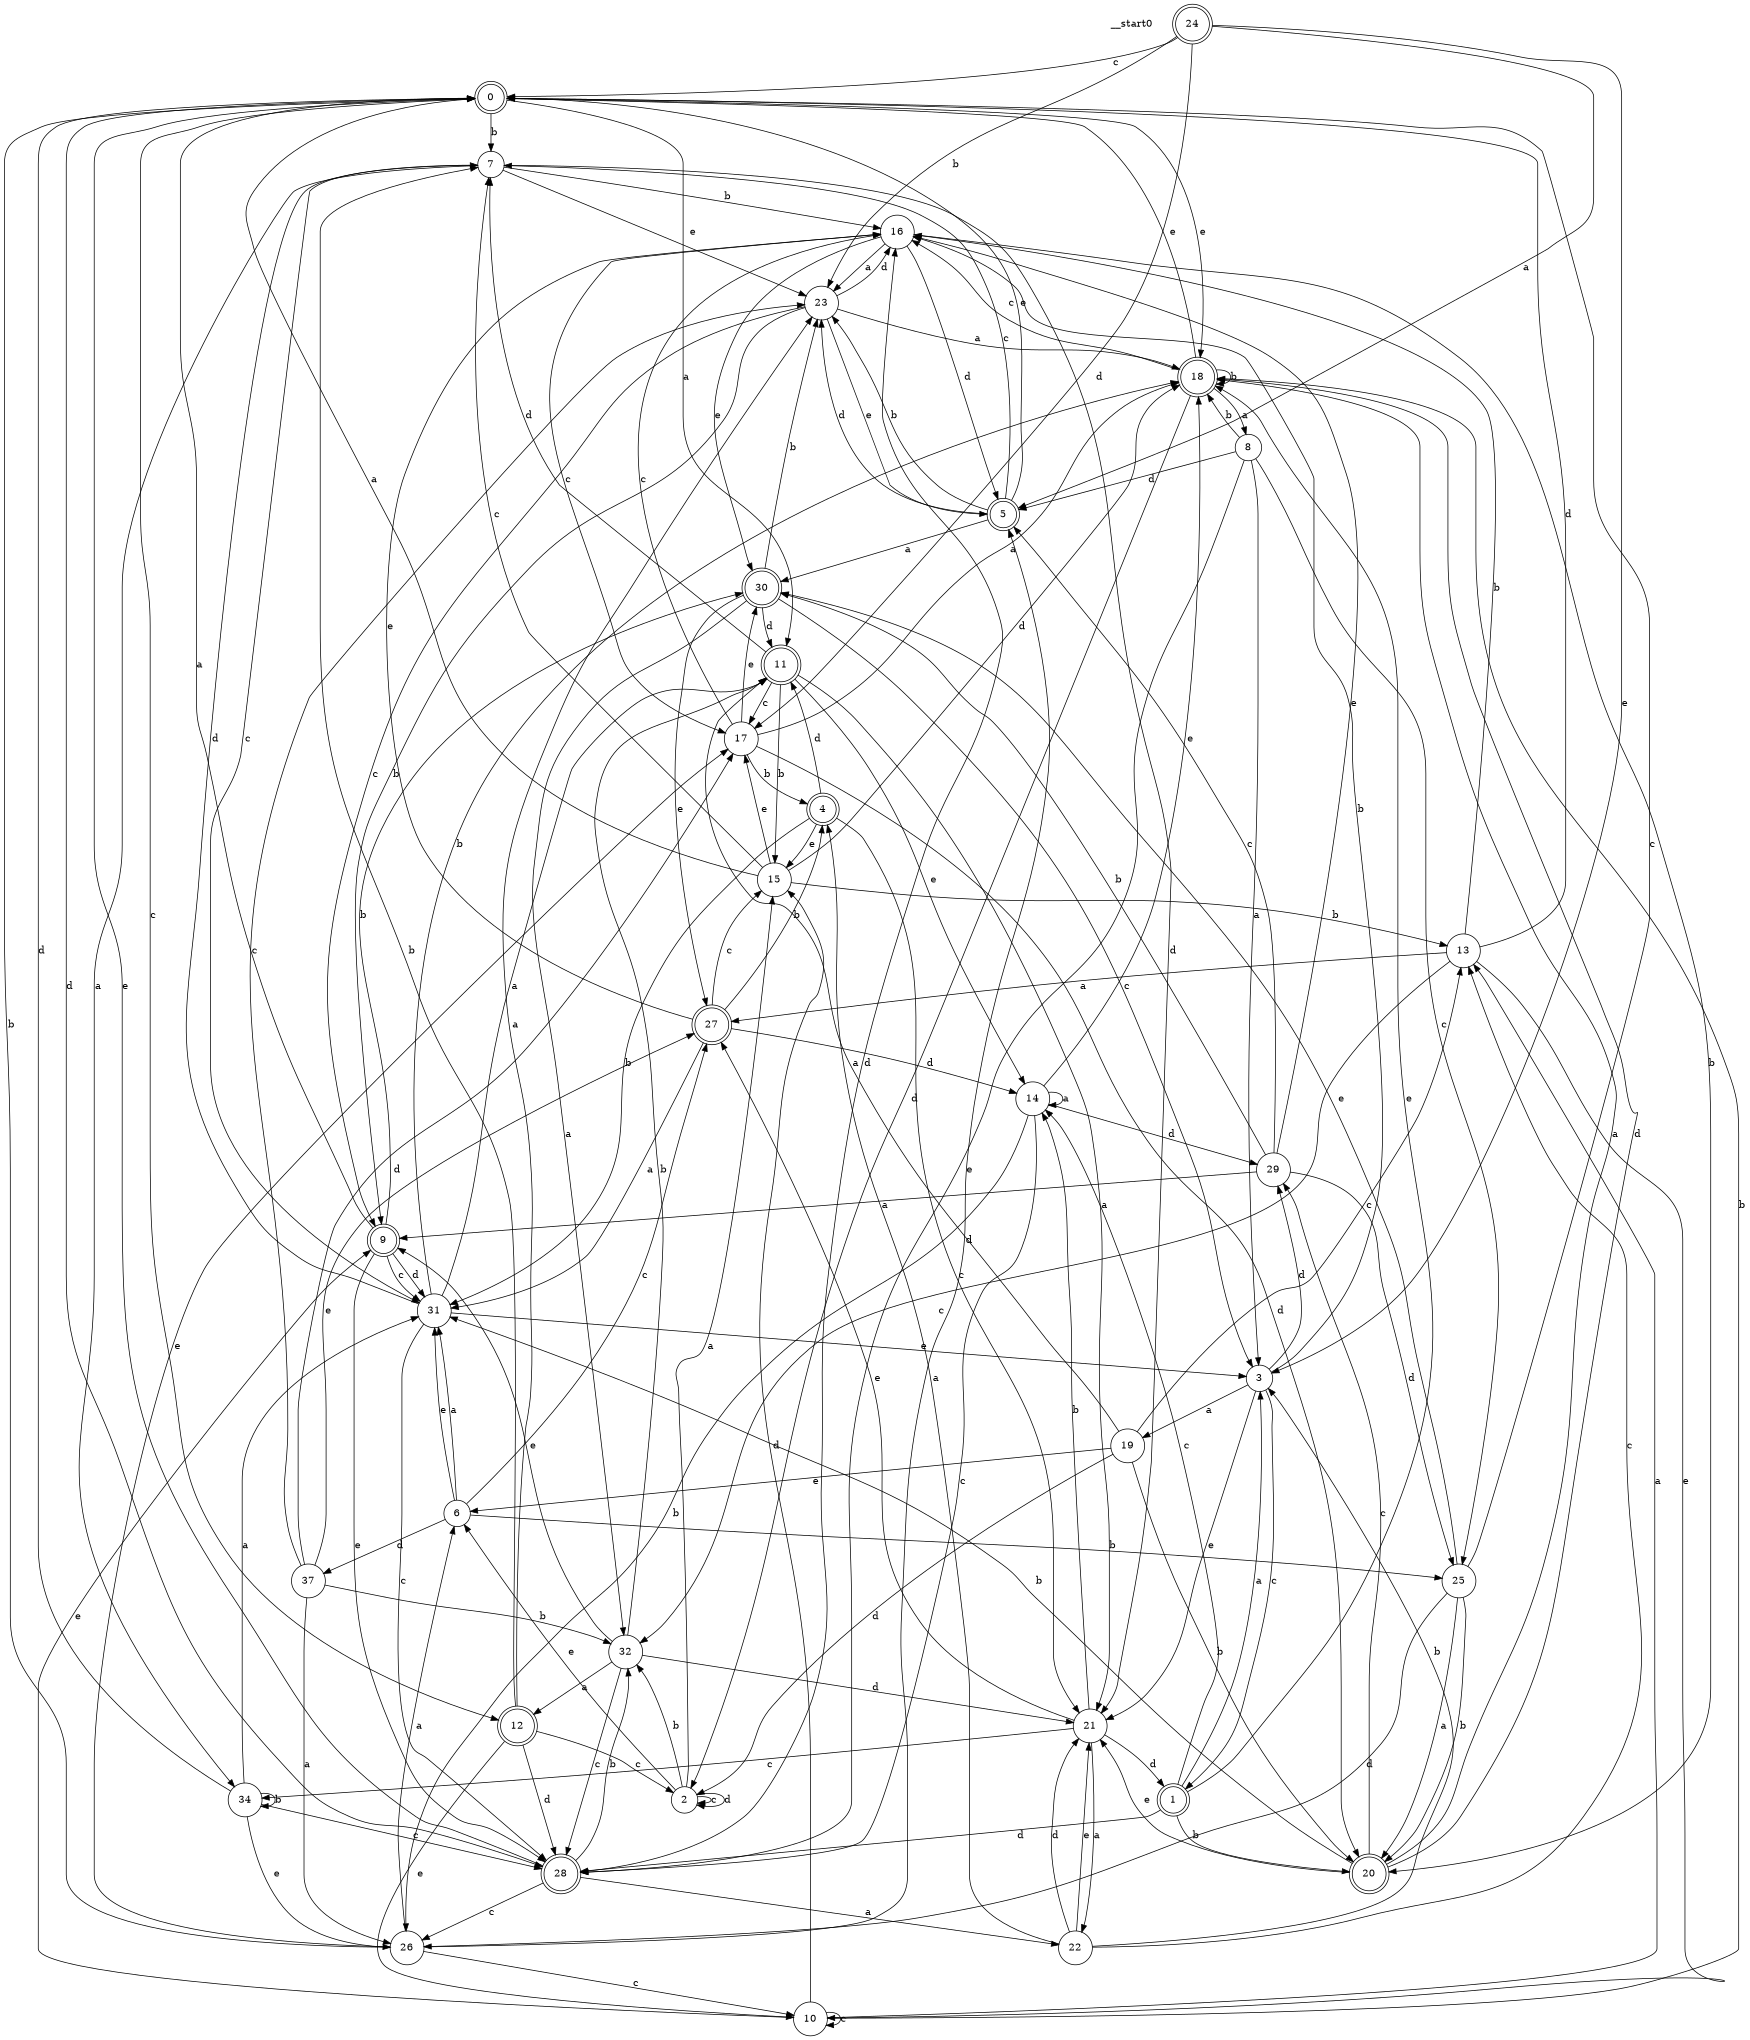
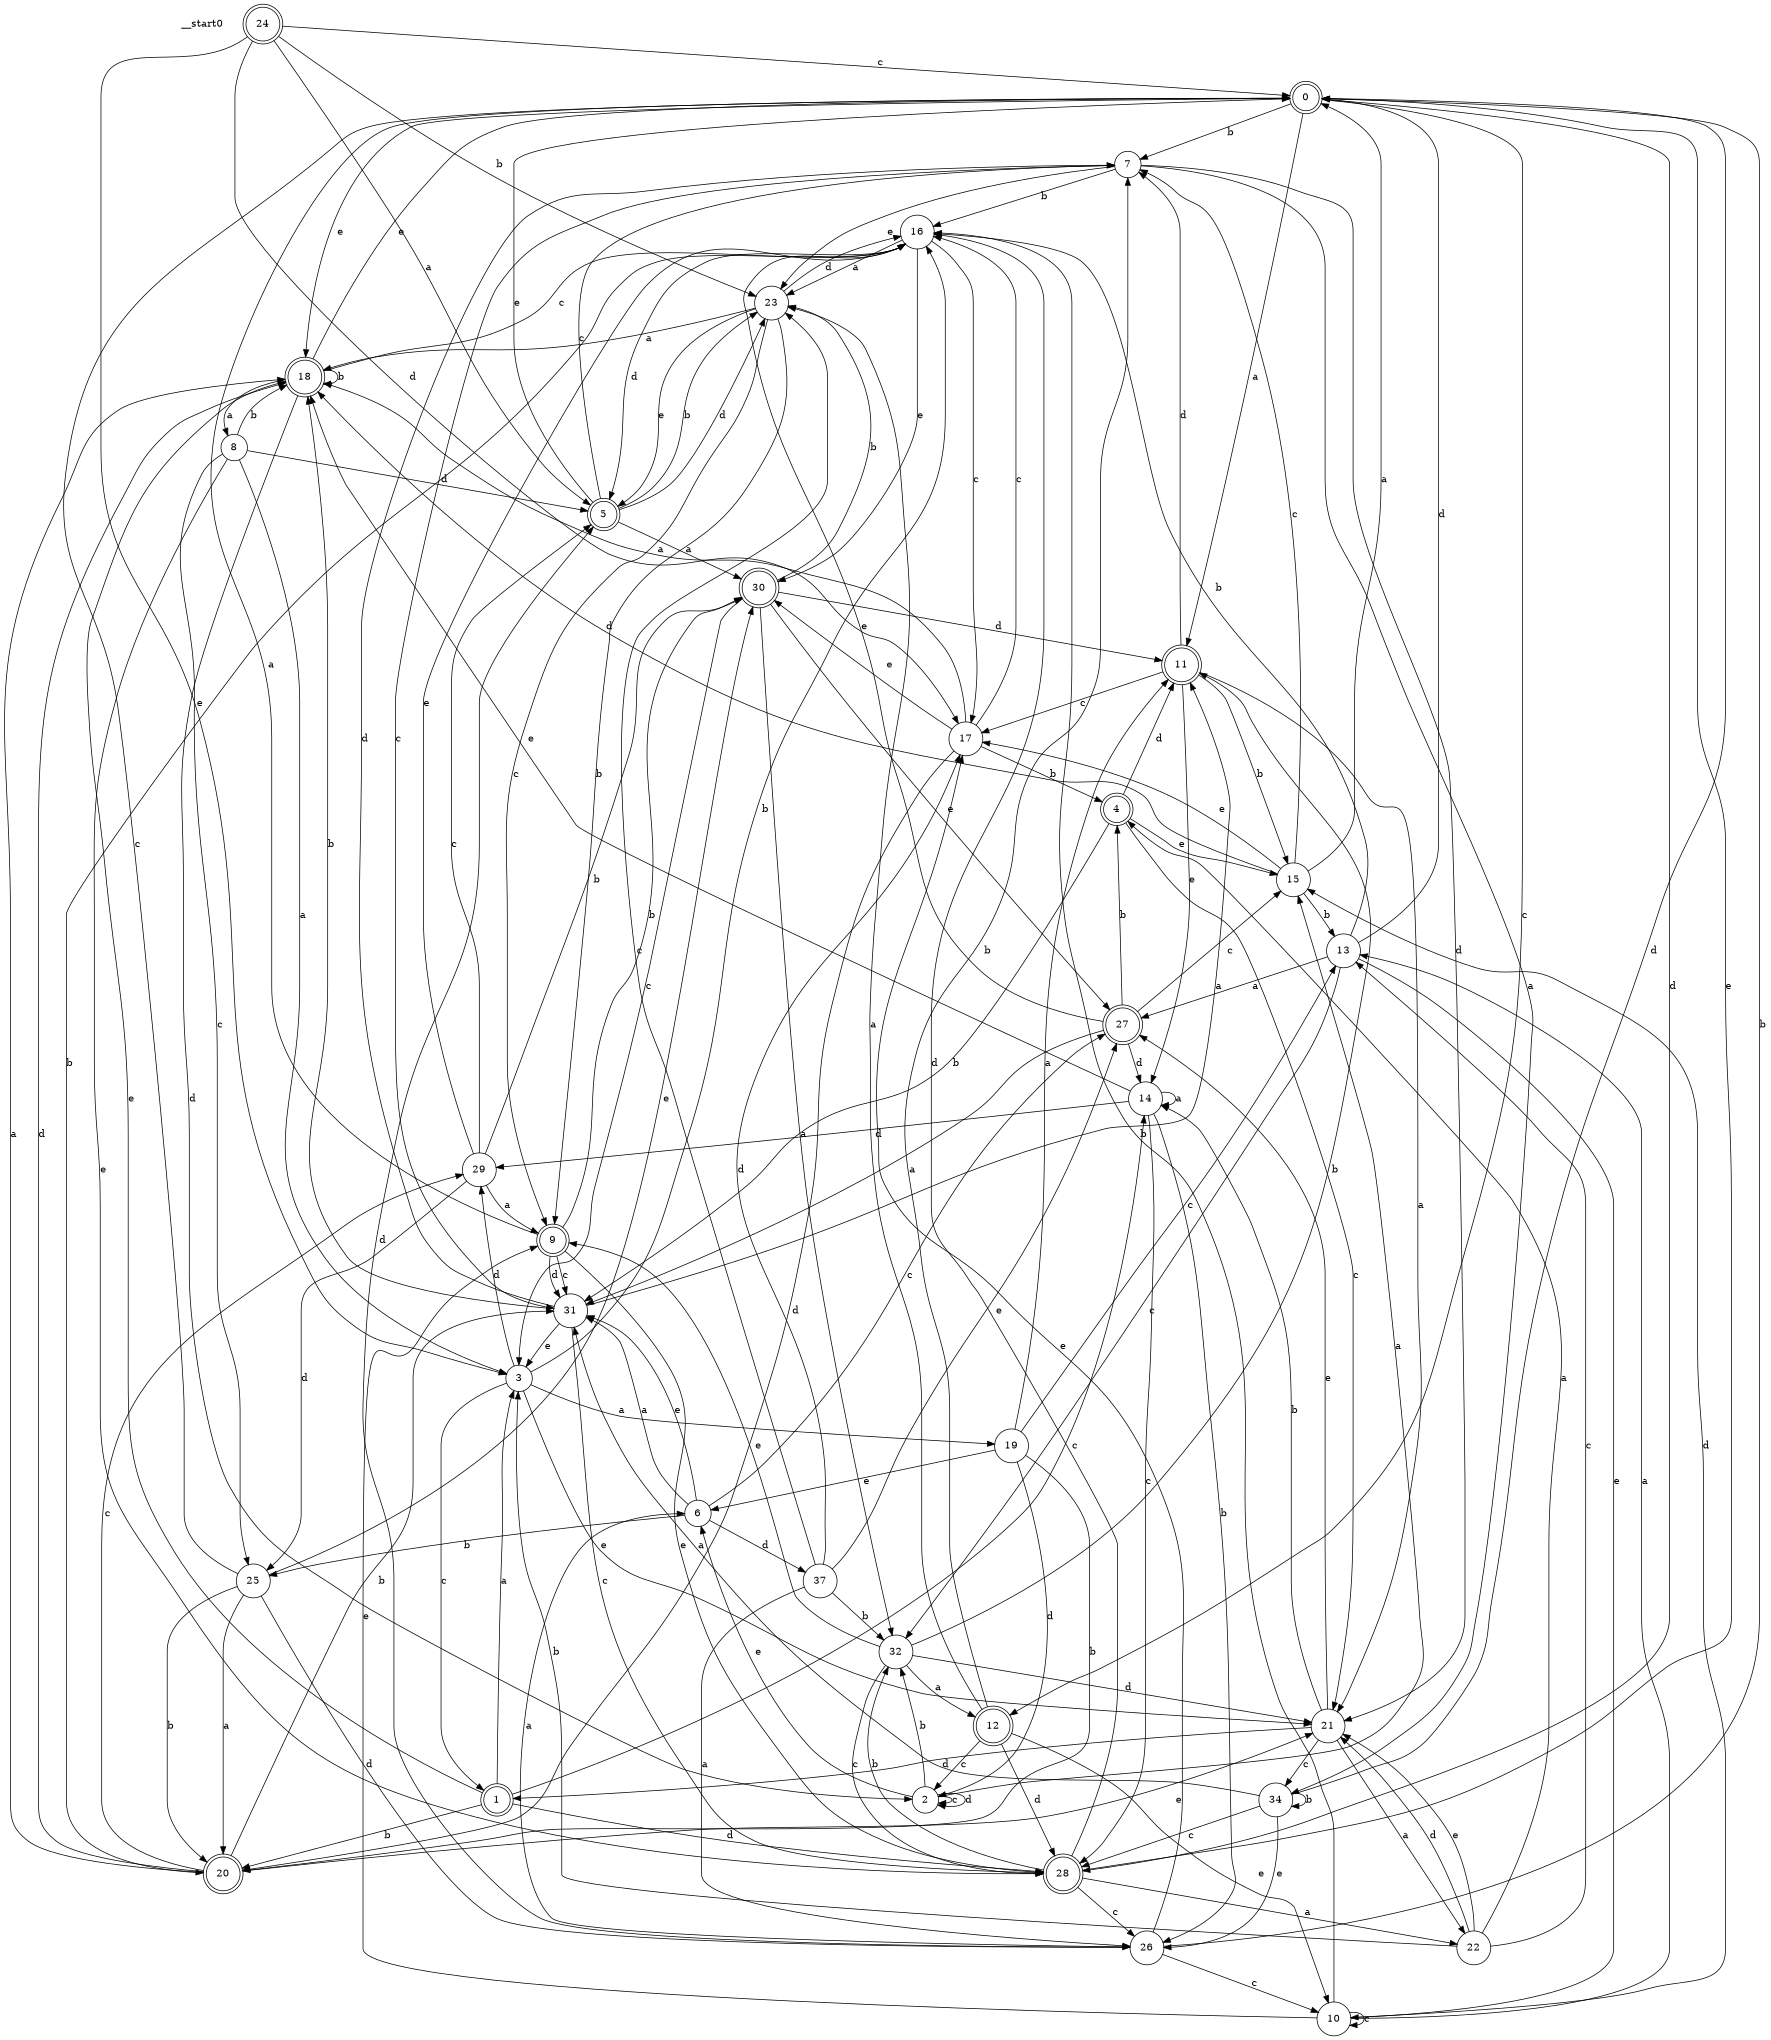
(1739, 1487) -> (1111, 1096)
